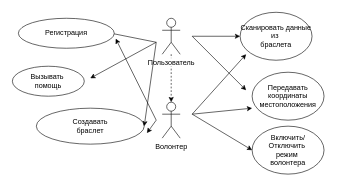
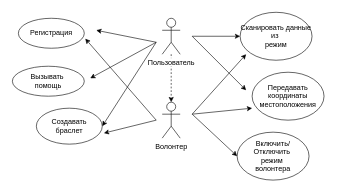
(66, 33) -> (51, 33)
(276, 36) -> (276, 36)
(90, 126) -> (69, 126)
(288, 150) -> (273, 156)
